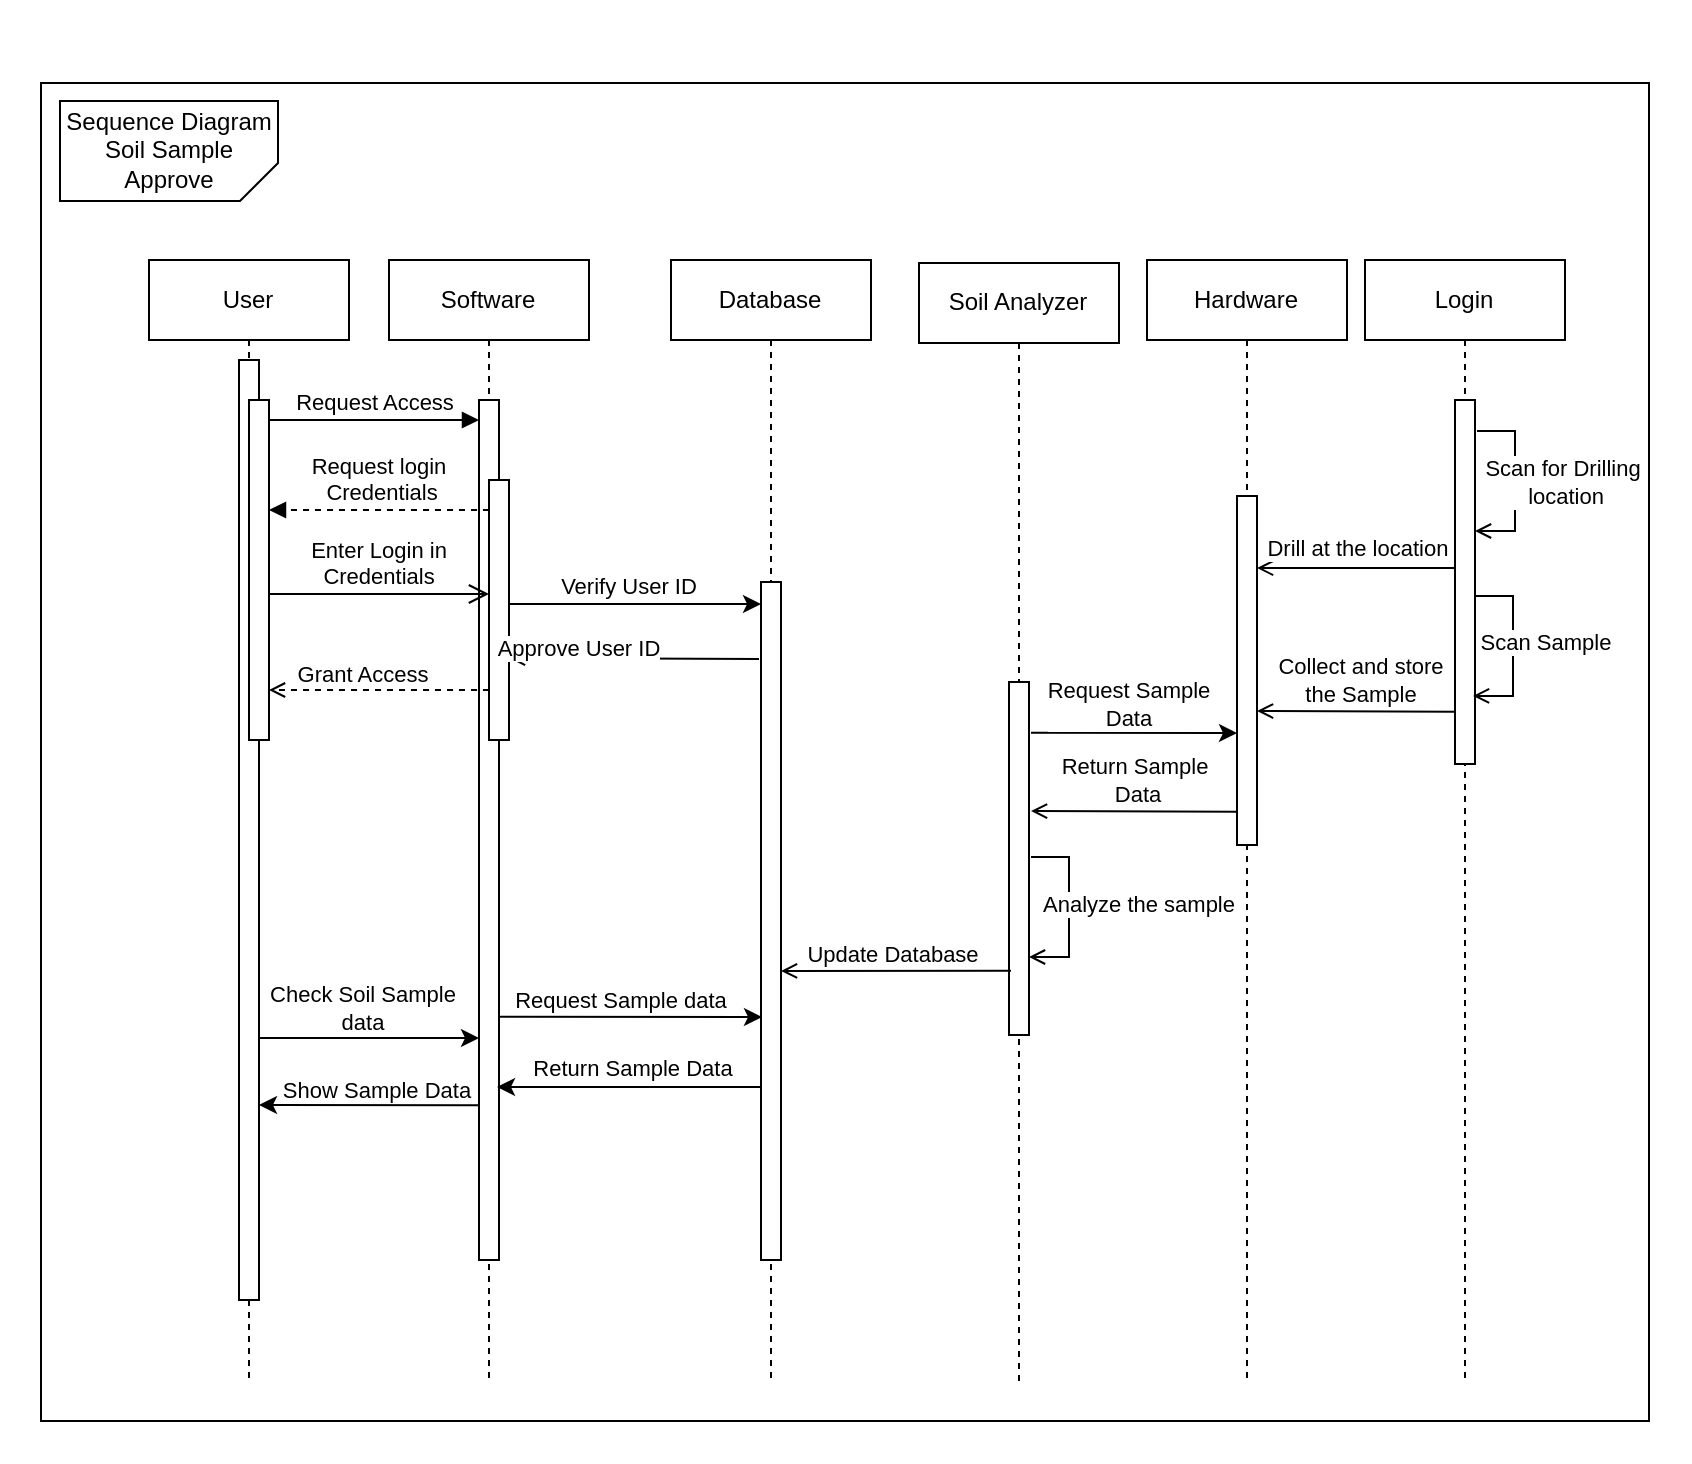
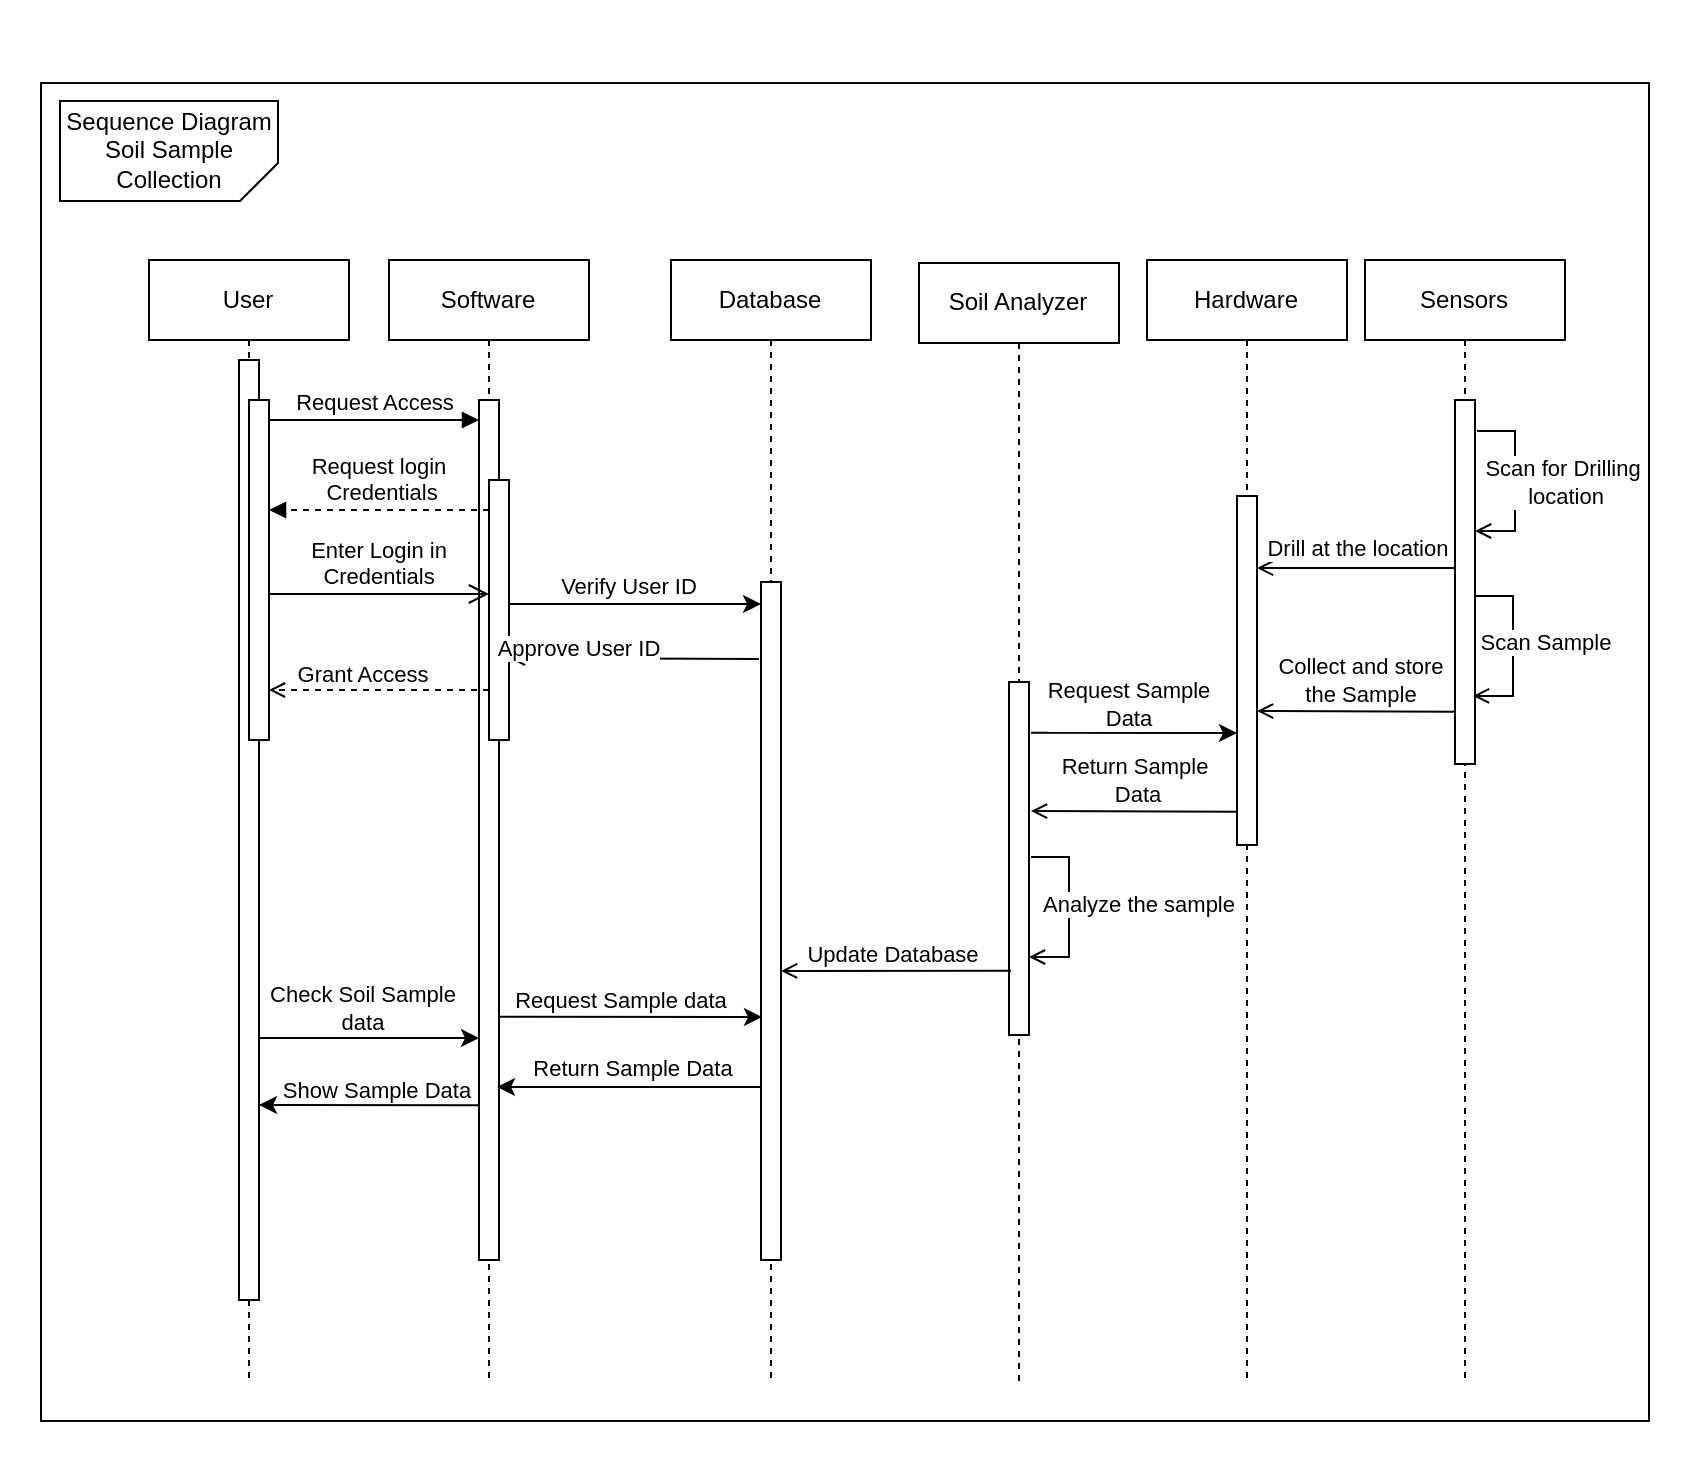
(170, 151) -> (170, 151)
(1465, 301) -> (1465, 301)
